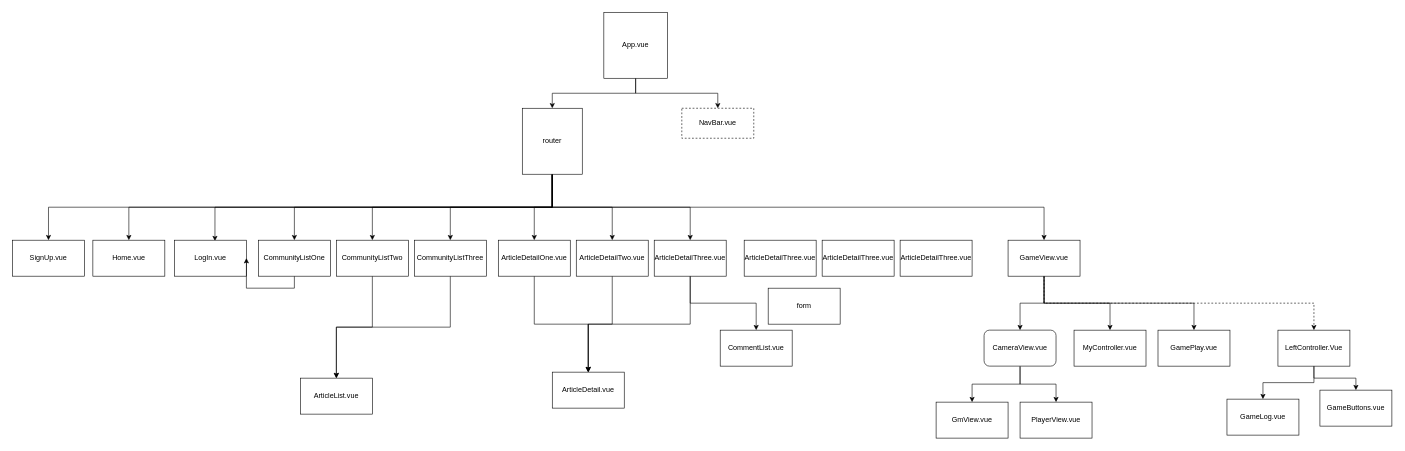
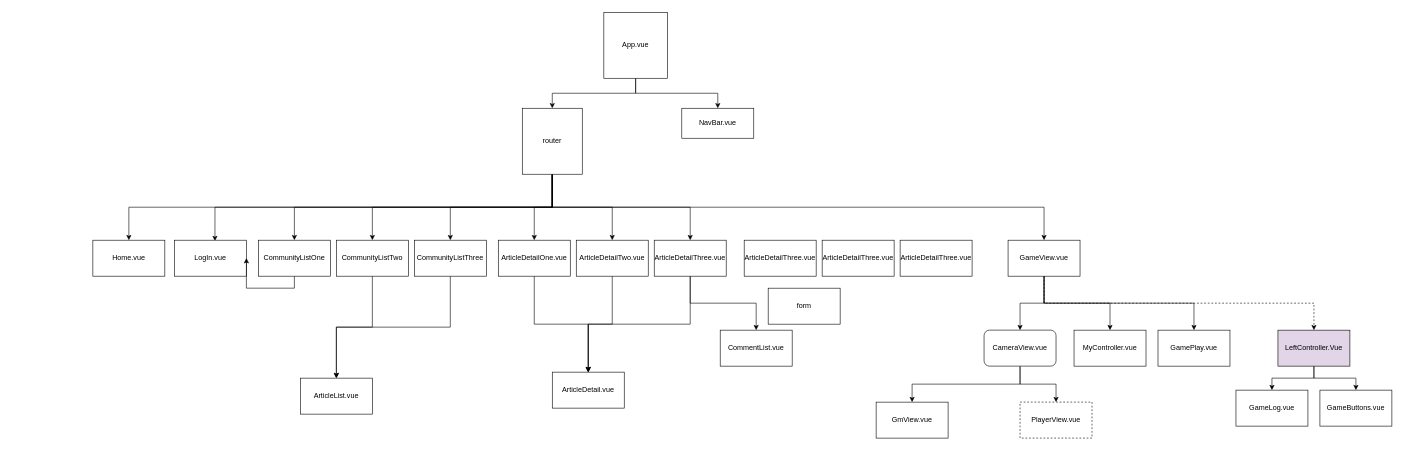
(718, 123) -> (718, 123)
(48, 220) -> none
(48, 258) -> none
(1314, 348) -> (1314, 348)
(1263, 417) -> (1272, 408)
(972, 420) -> (912, 420)
(1056, 420) -> (1056, 420)
